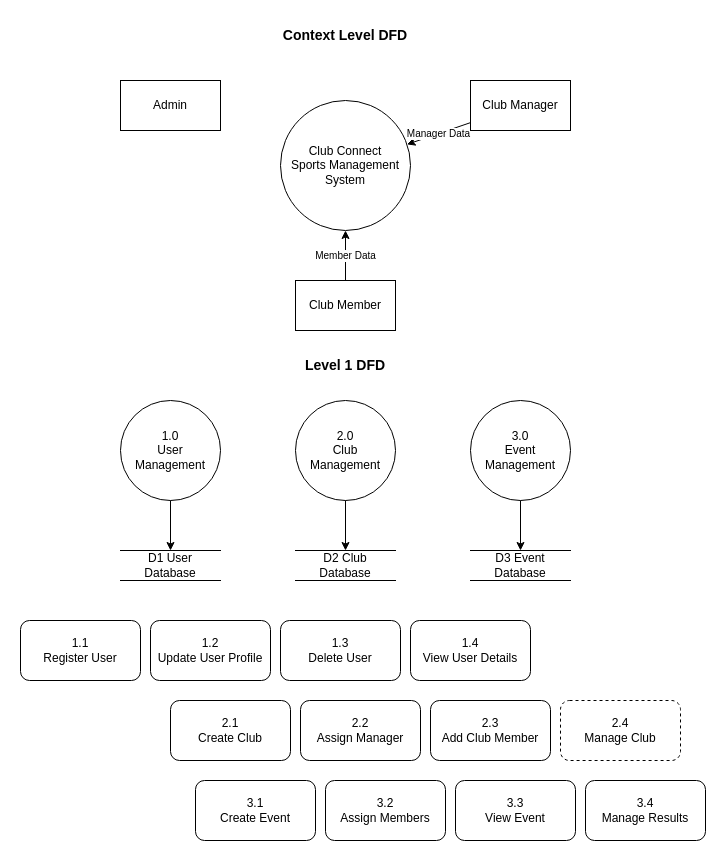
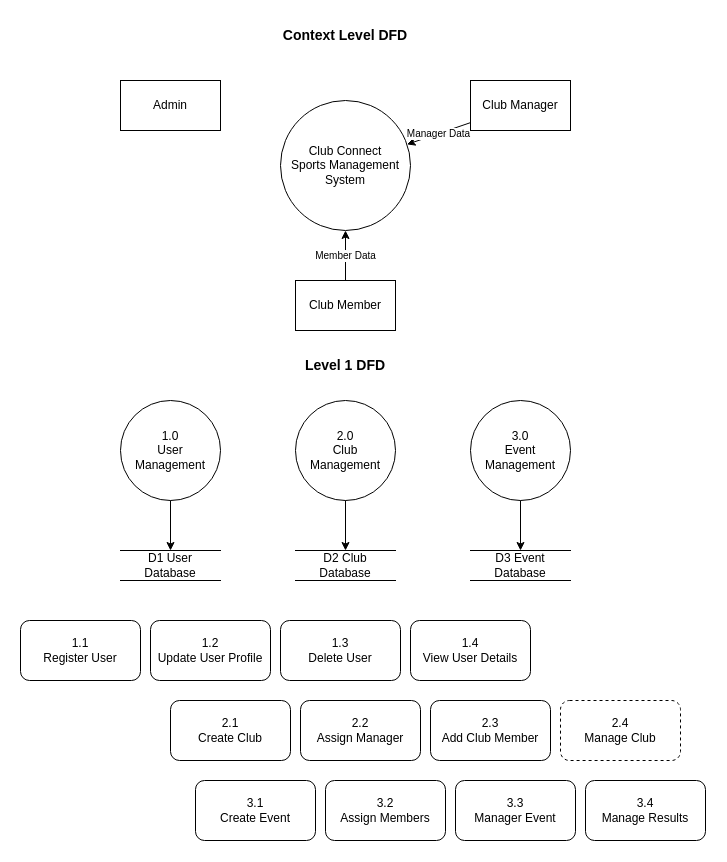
(516, 811) -> (516, 811)
